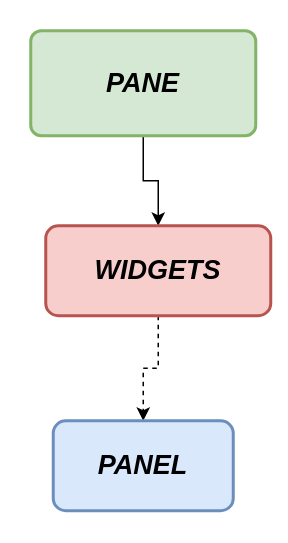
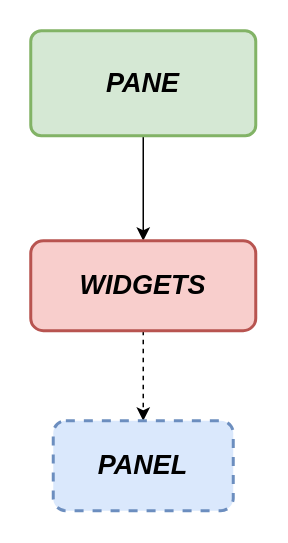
(158, 271) -> (143, 286)
(143, 466) -> (143, 466)
